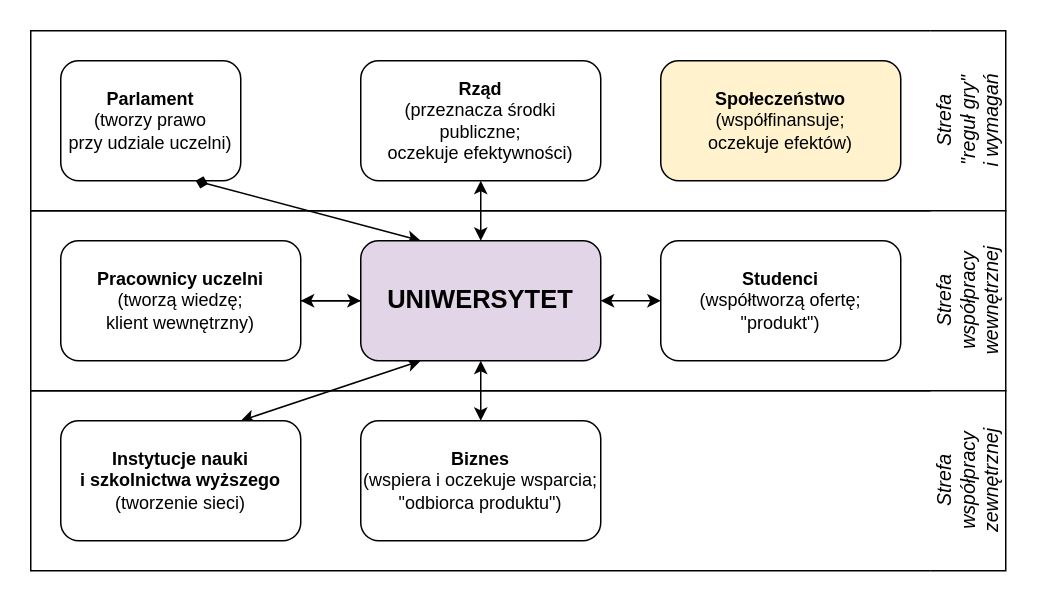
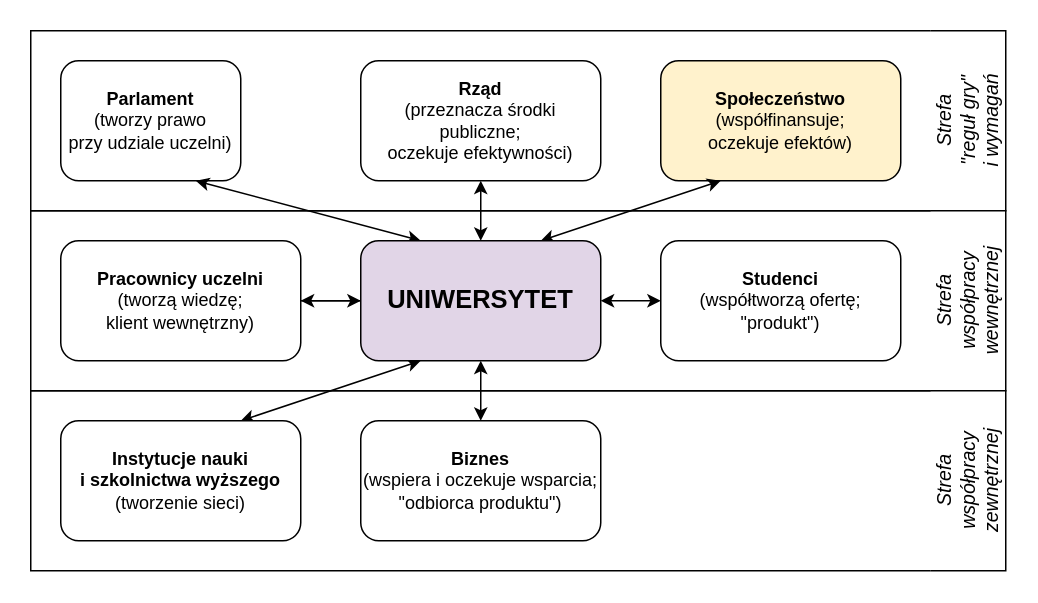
(207, 184) -> (206, 183)
none -> (587, 225)
